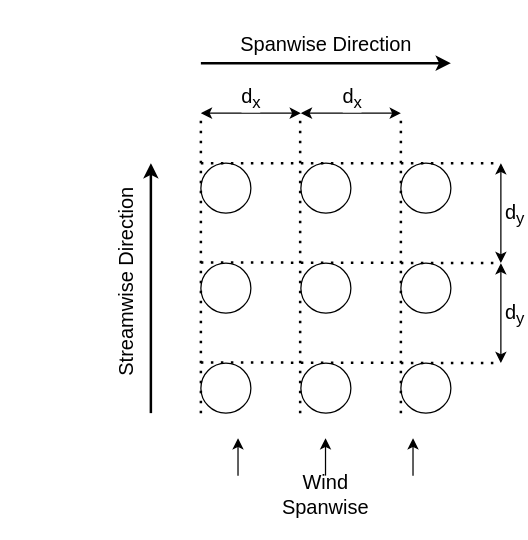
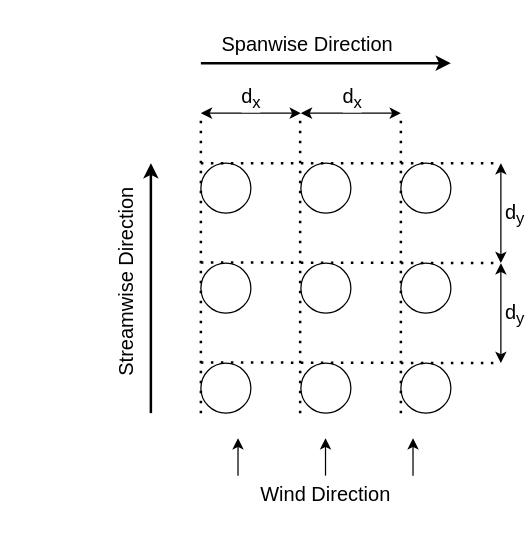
(326, 44) -> (307, 44)
(326, 494) -> (326, 494)
